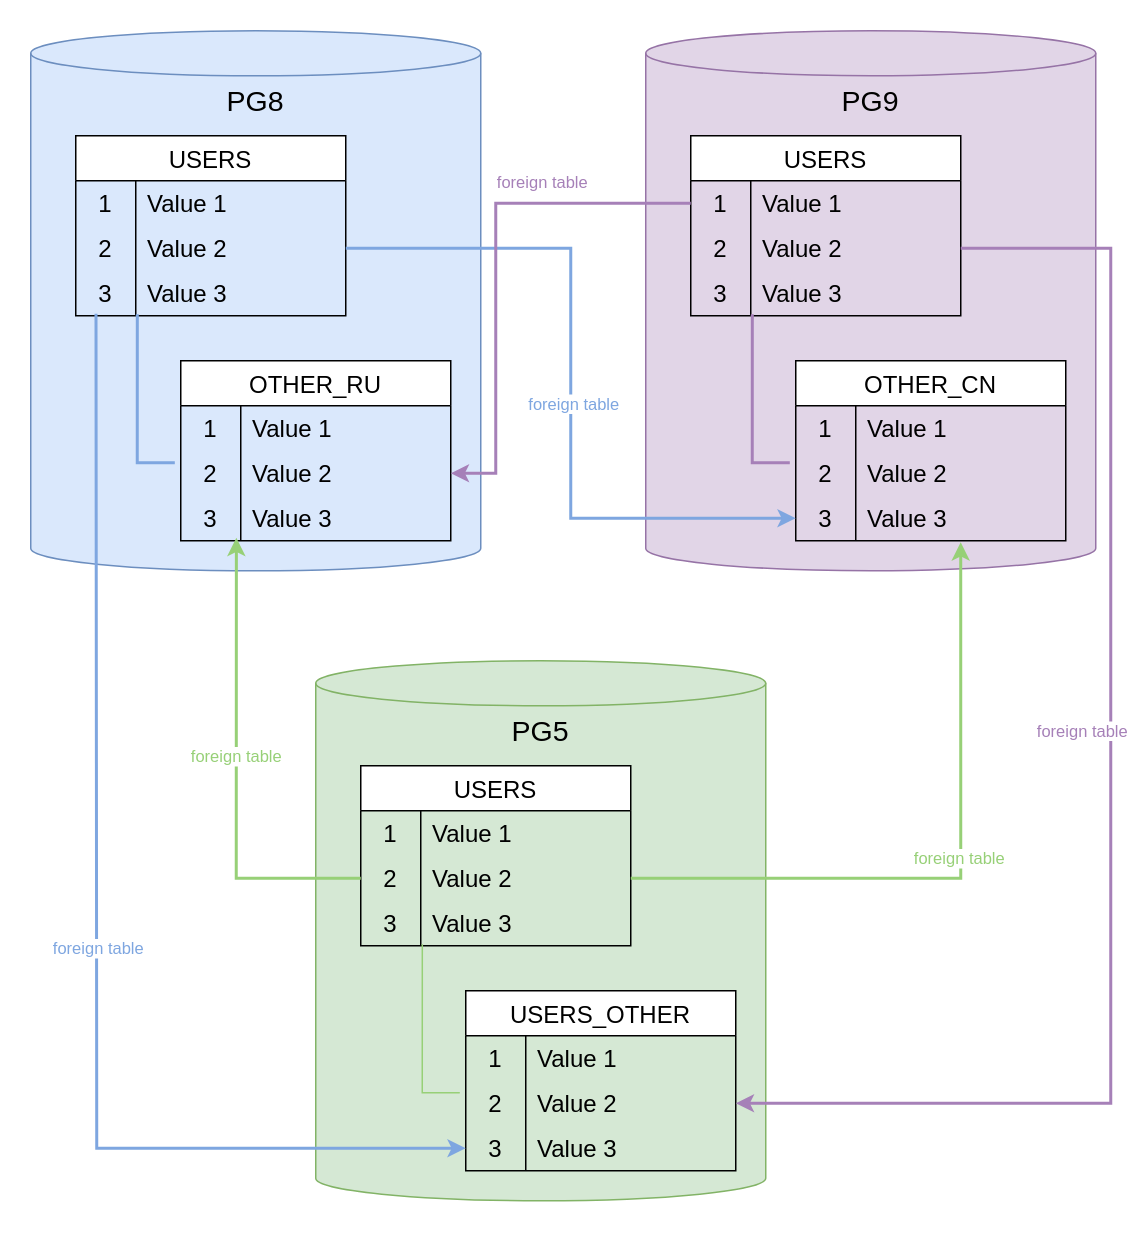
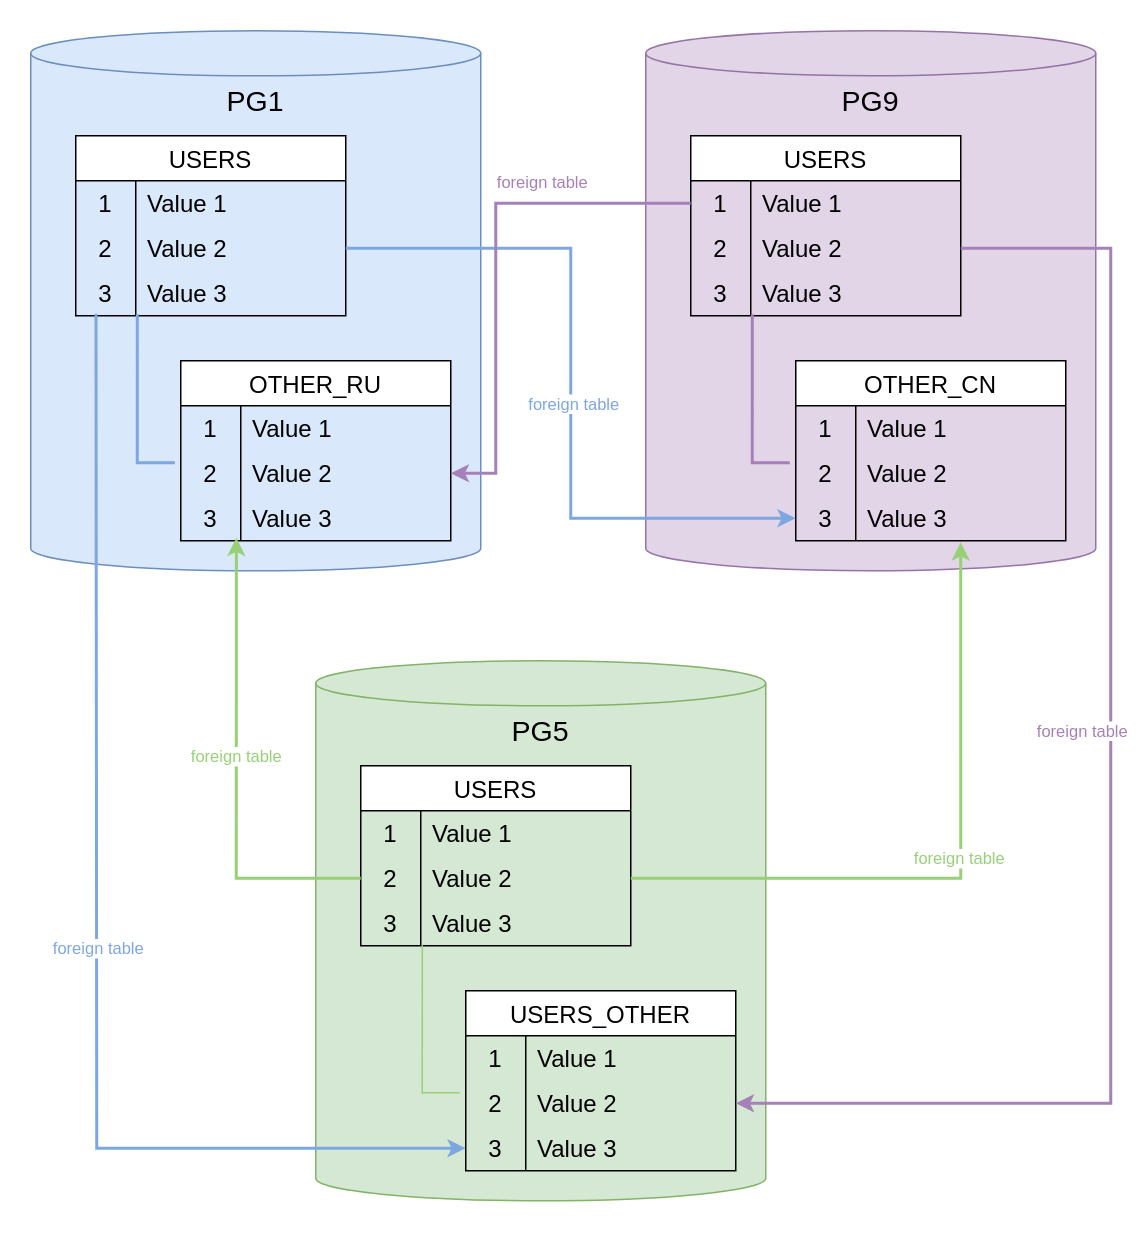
(256, 103) -> (256, 103)
